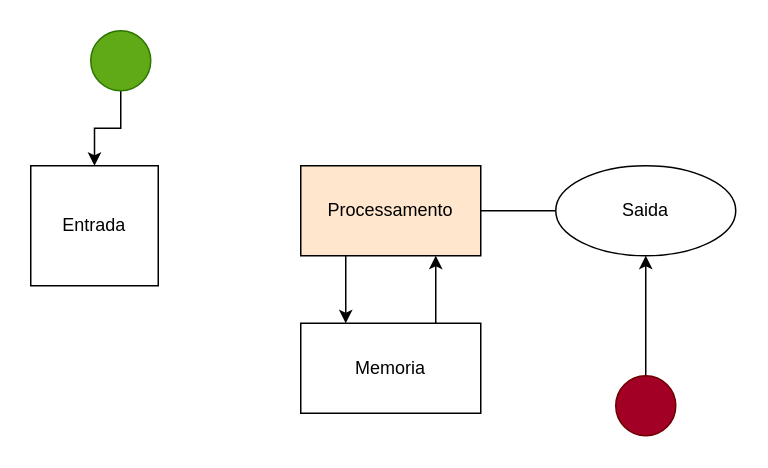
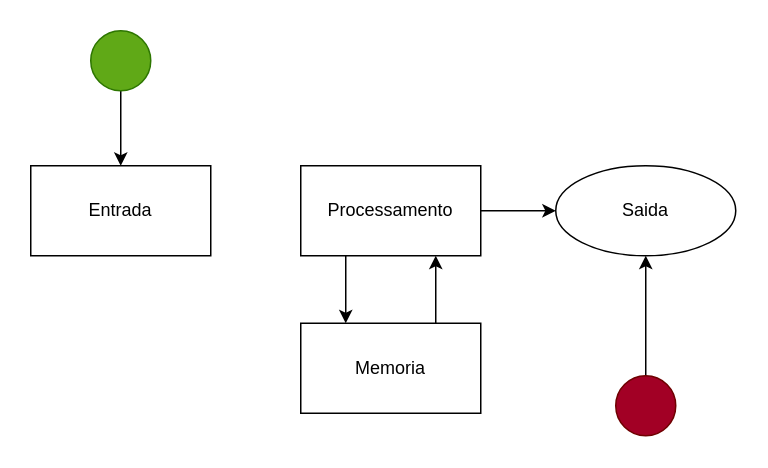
(391, 211) -> (391, 211)
(548, 211) -> (544, 211)
(95, 226) -> (121, 211)
